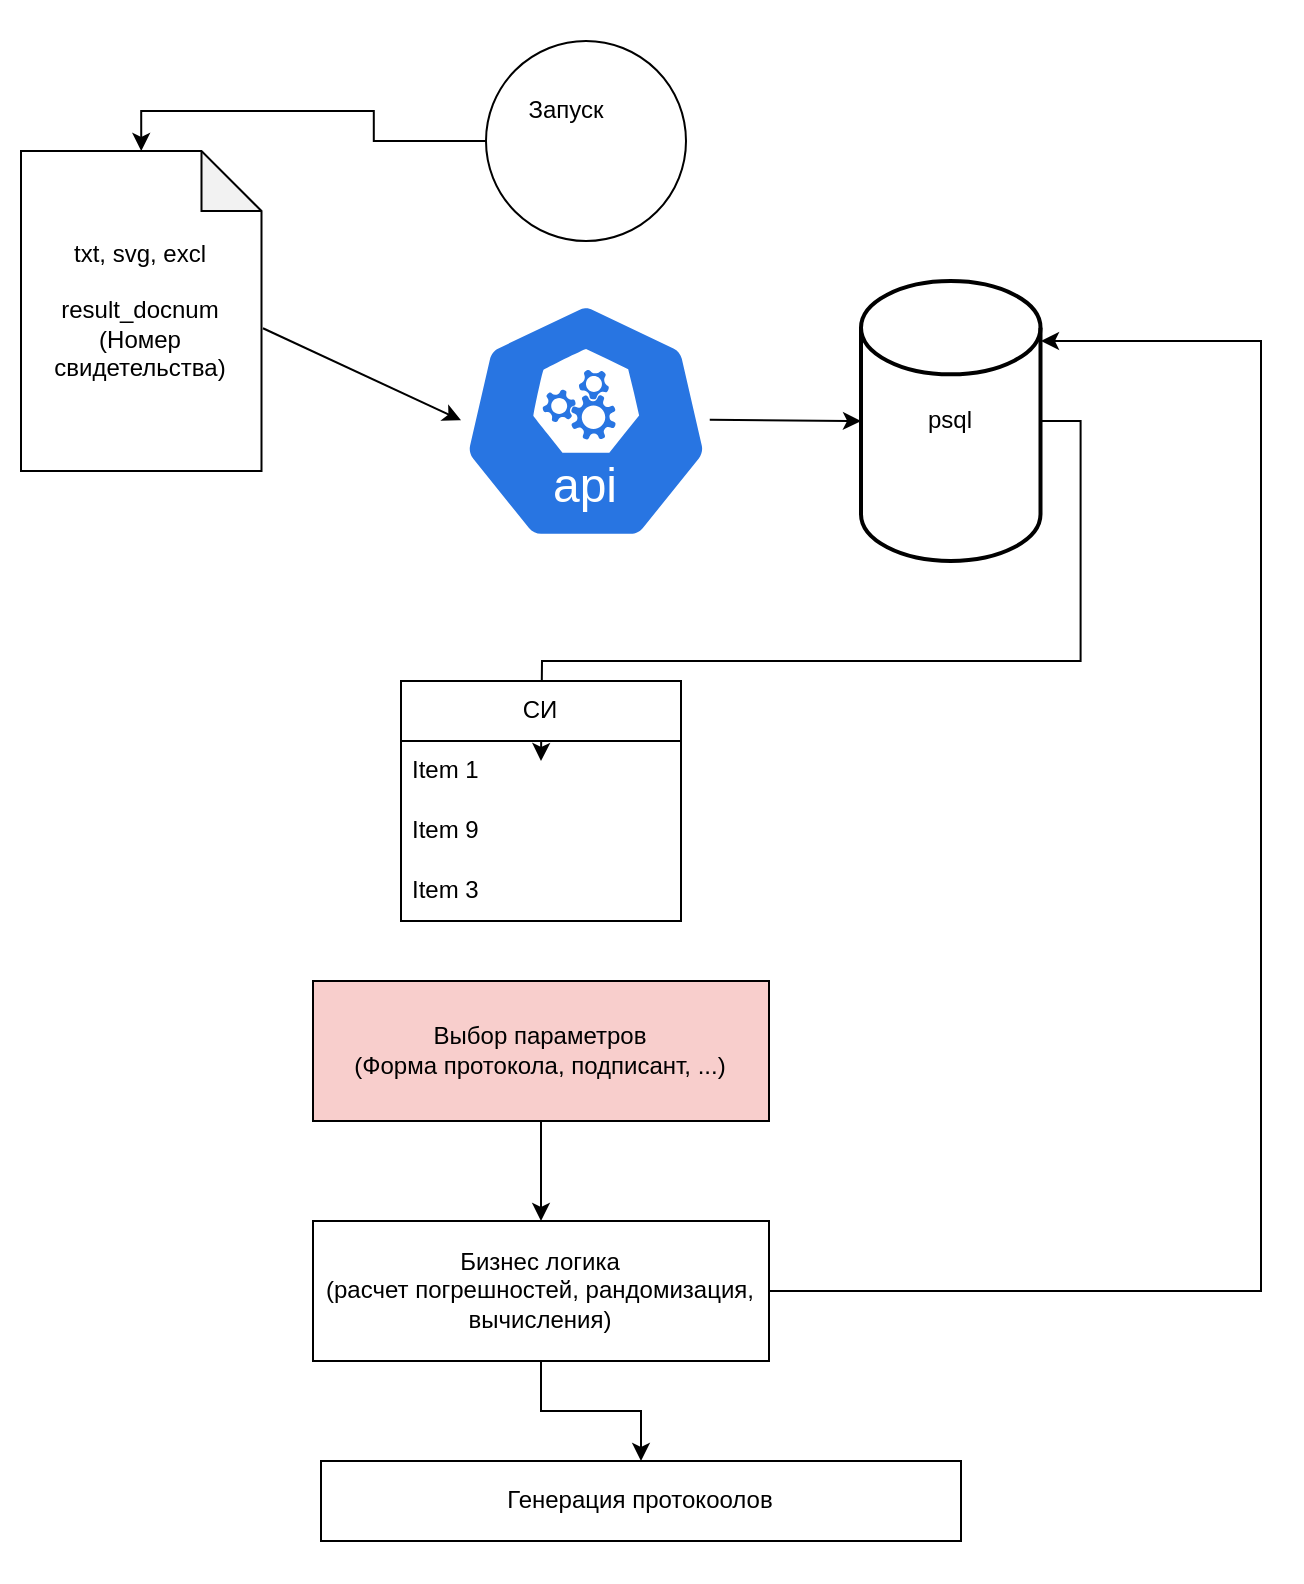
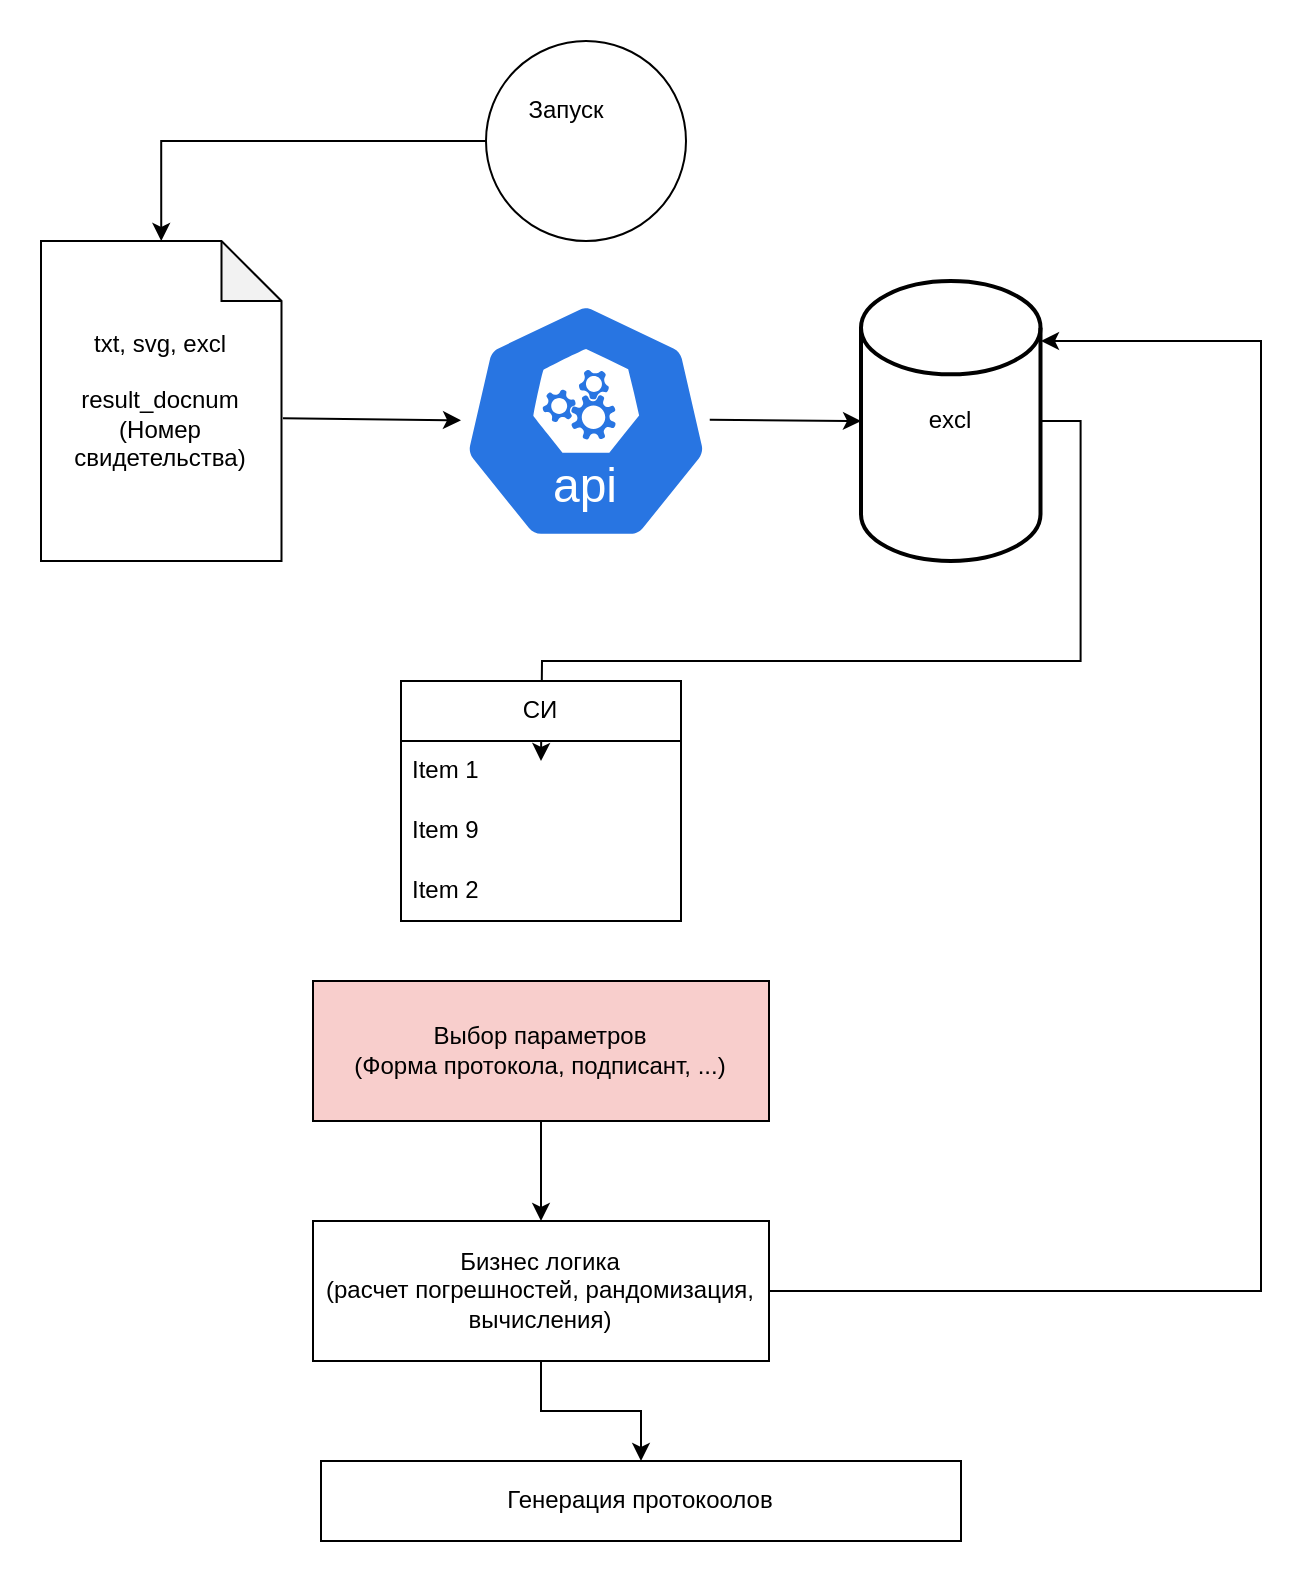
(141, 311) -> (161, 401)
(951, 421) -> (951, 421)
(450, 891) -> (450, 891)
